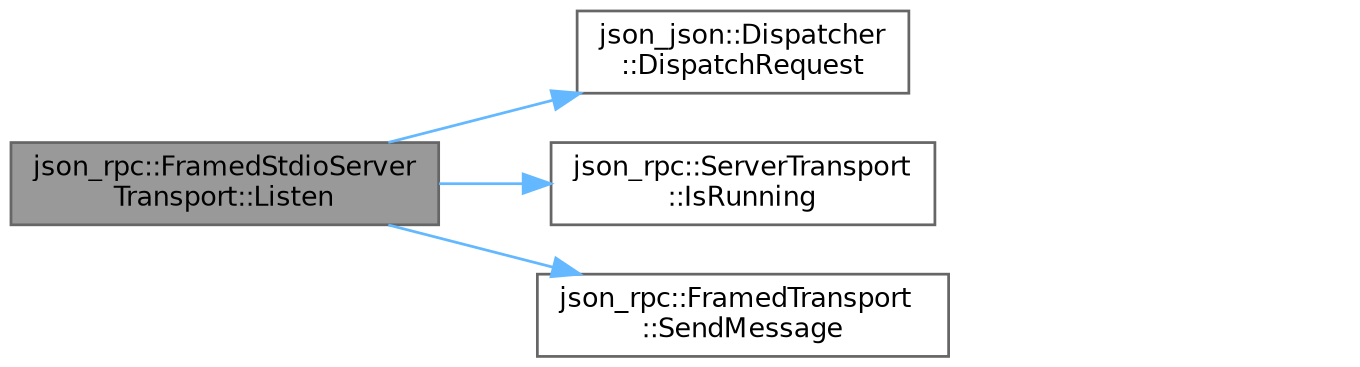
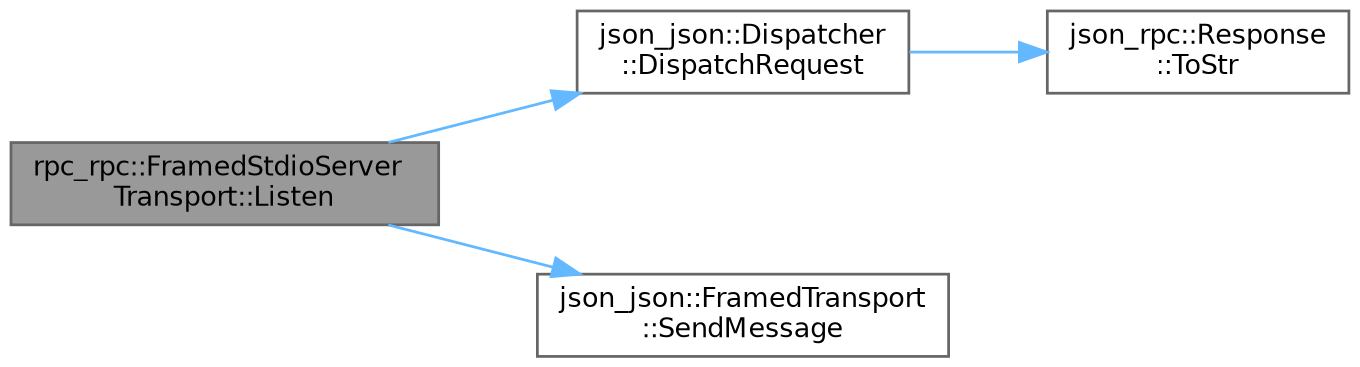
none -> (1198, 52)
(225, 184) -> (225, 184)
(743, 184) -> none
(743, 315) -> (743, 315)
